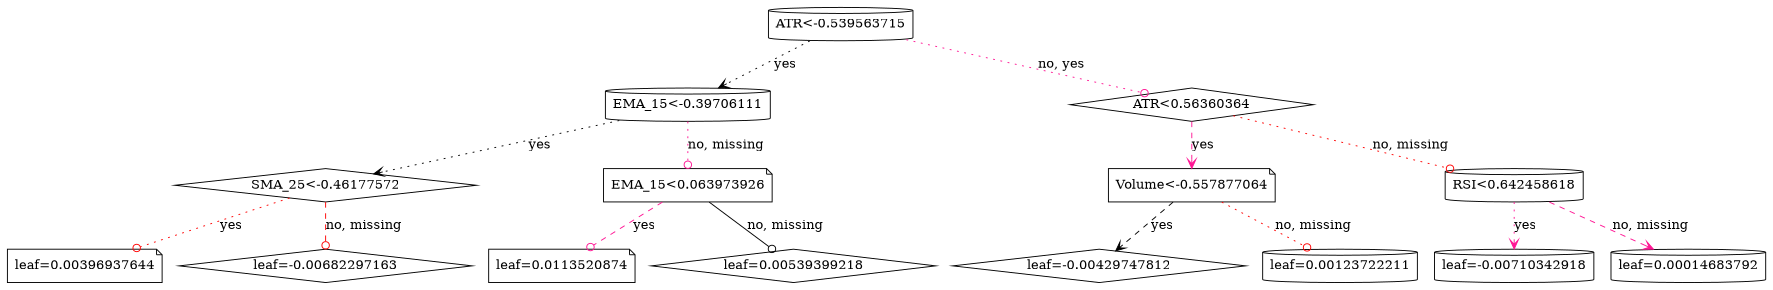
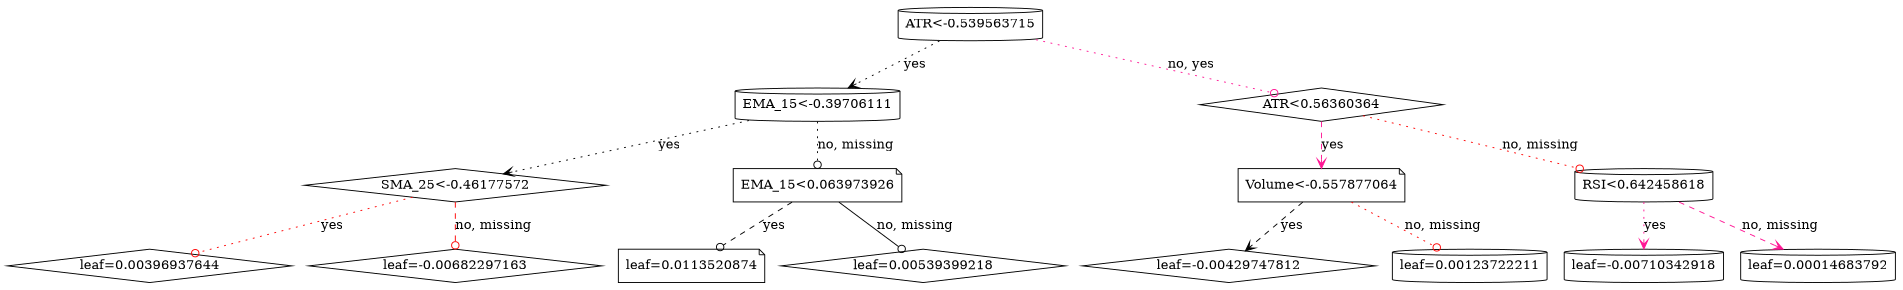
(688, 141) -> (818, 141)
(628, 224) -> (758, 224)
(85, 266) -> (150, 266)
